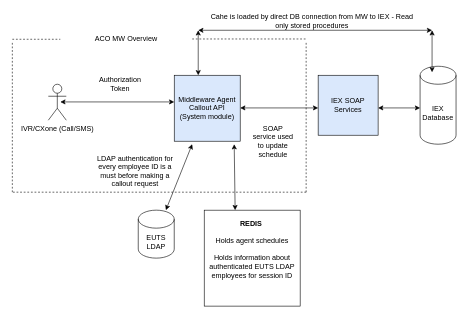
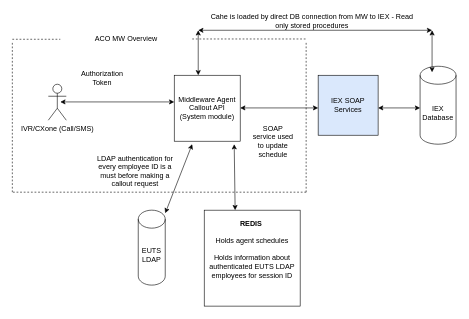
(120, 84) -> (102, 78)
(207, 108) -> (207, 108)
(156, 234) -> (152, 248)
